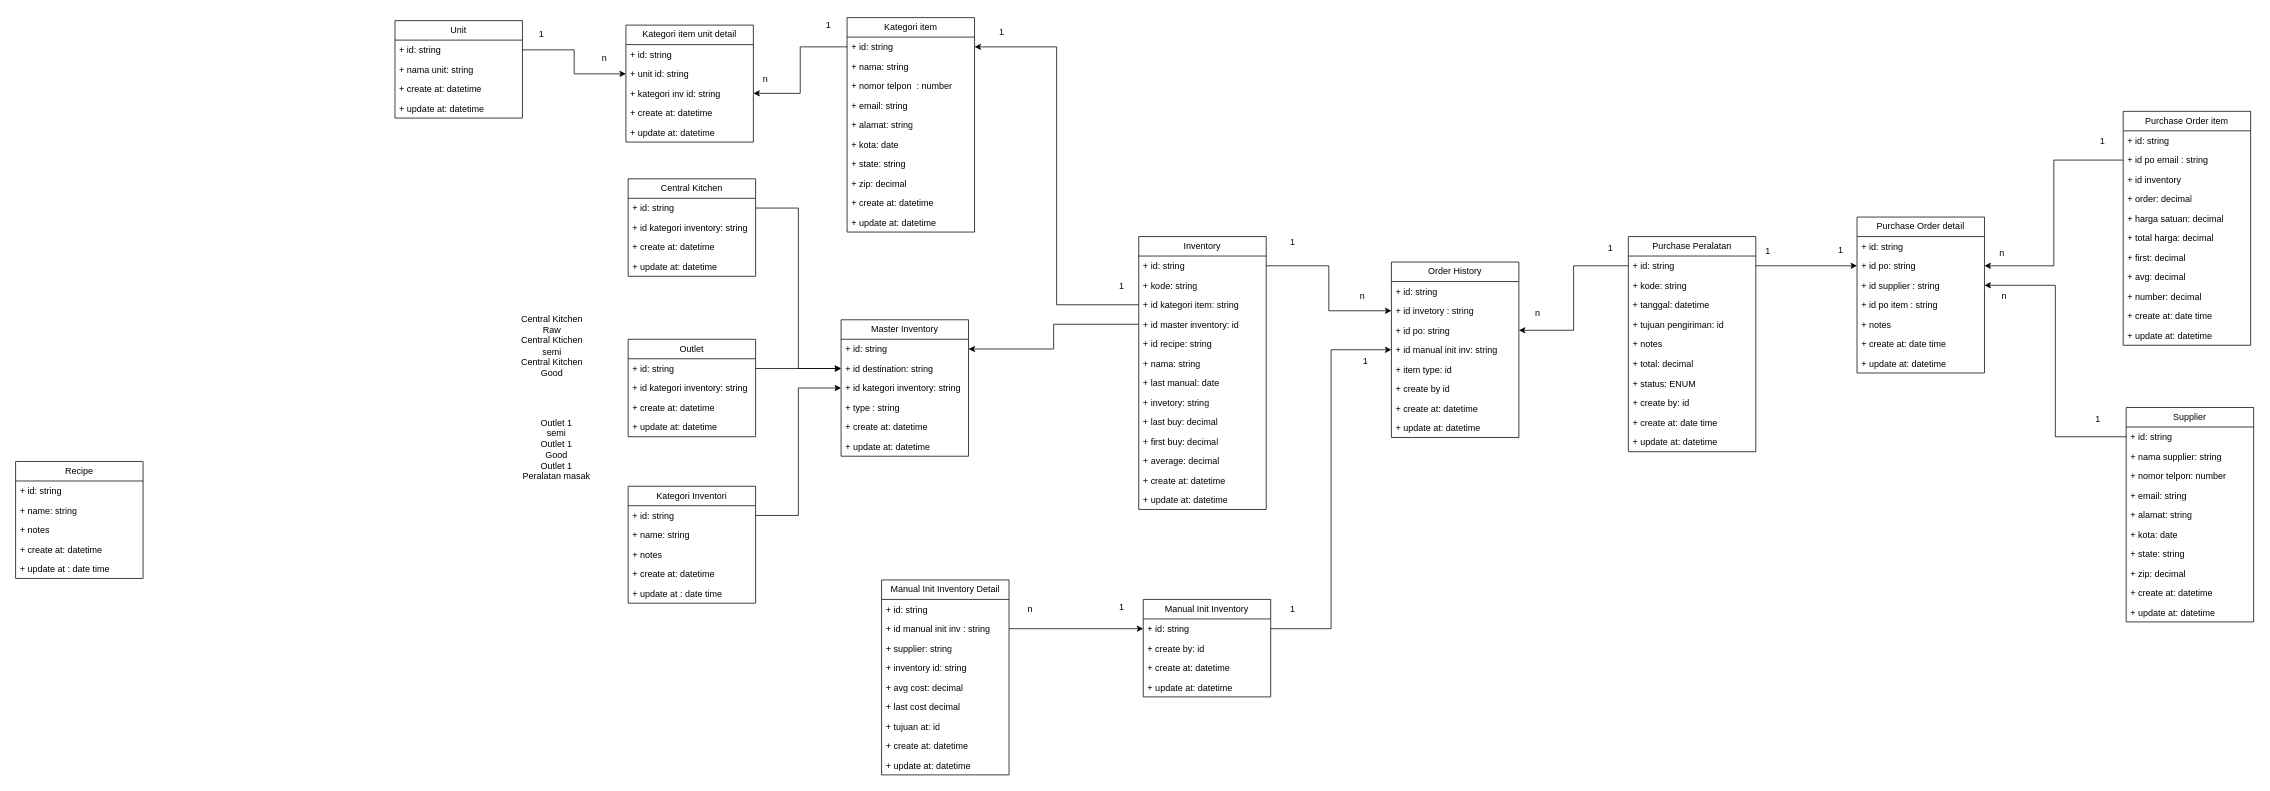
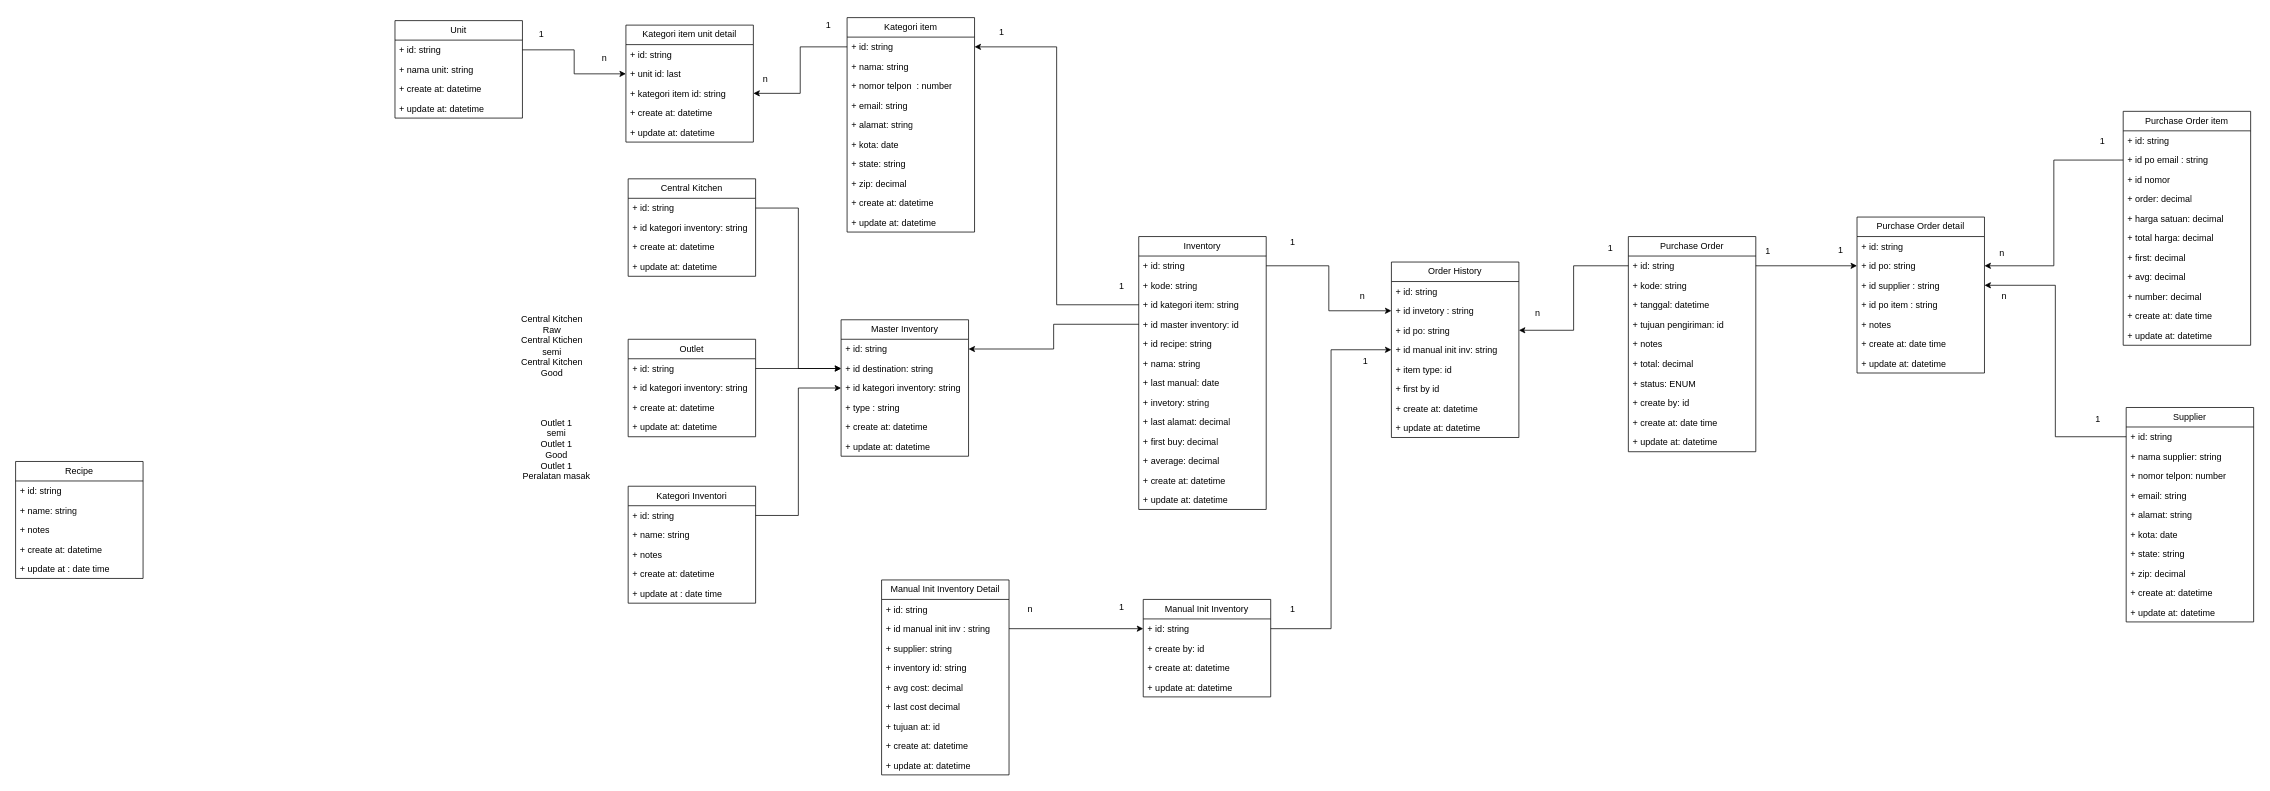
(665, 75) -> (660, 75)
(683, 94) -> (685, 94)
(2159, 181) -> (2150, 181)
(1692, 246) -> (1692, 246)
(1427, 390) -> (1423, 390)
(1183, 423) -> (1189, 423)
